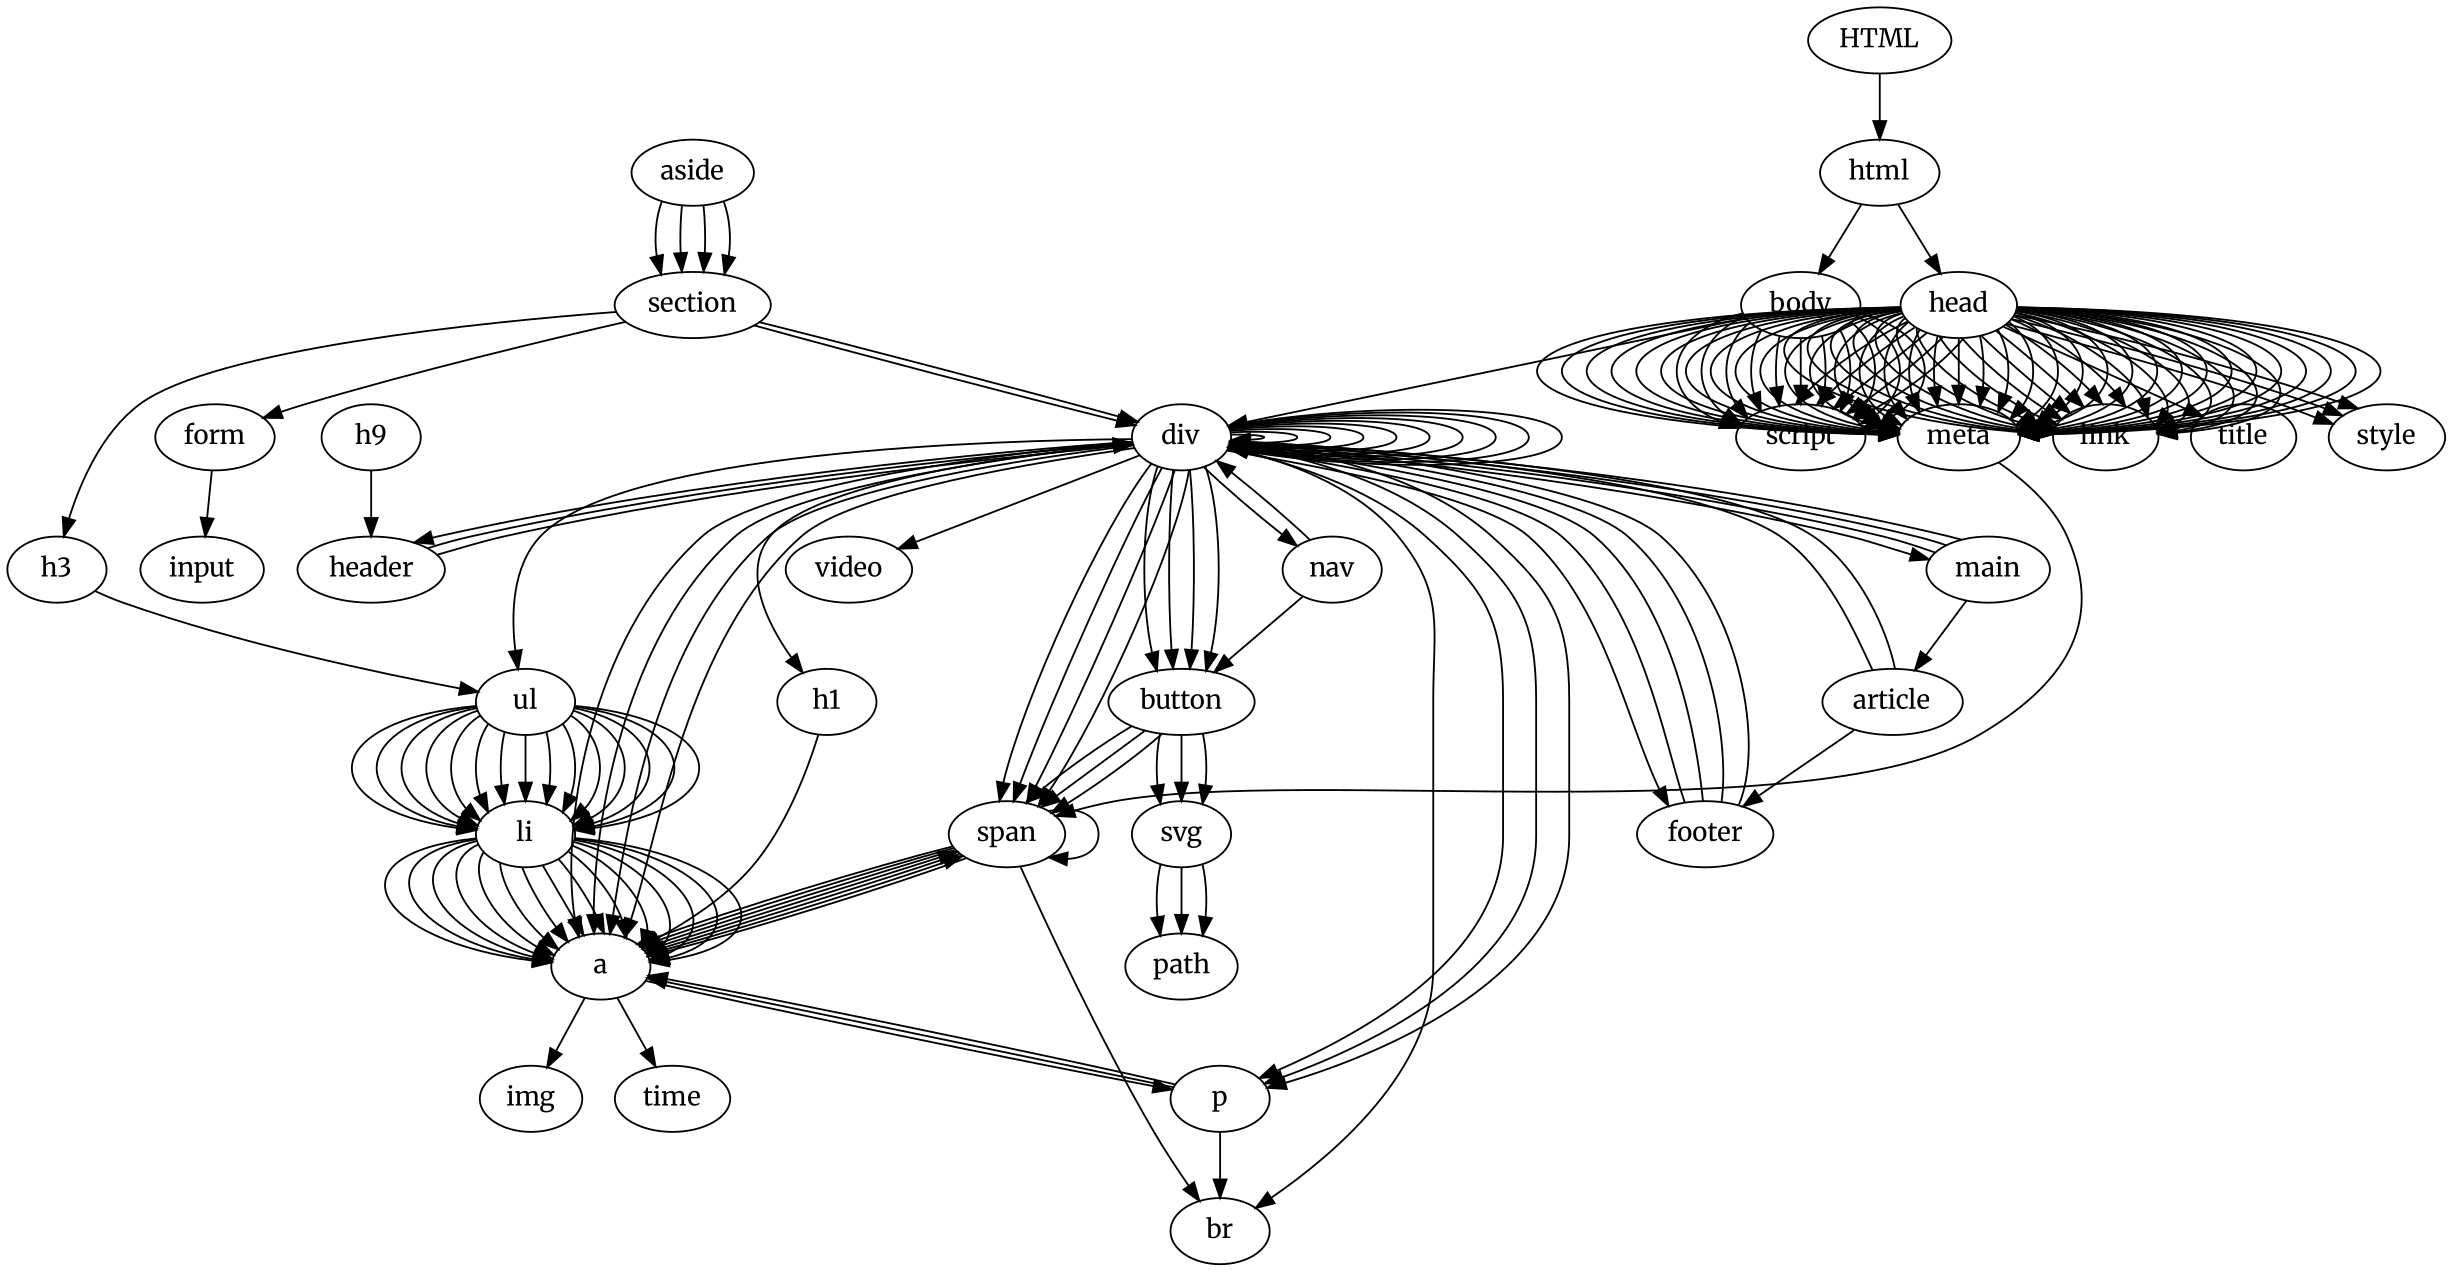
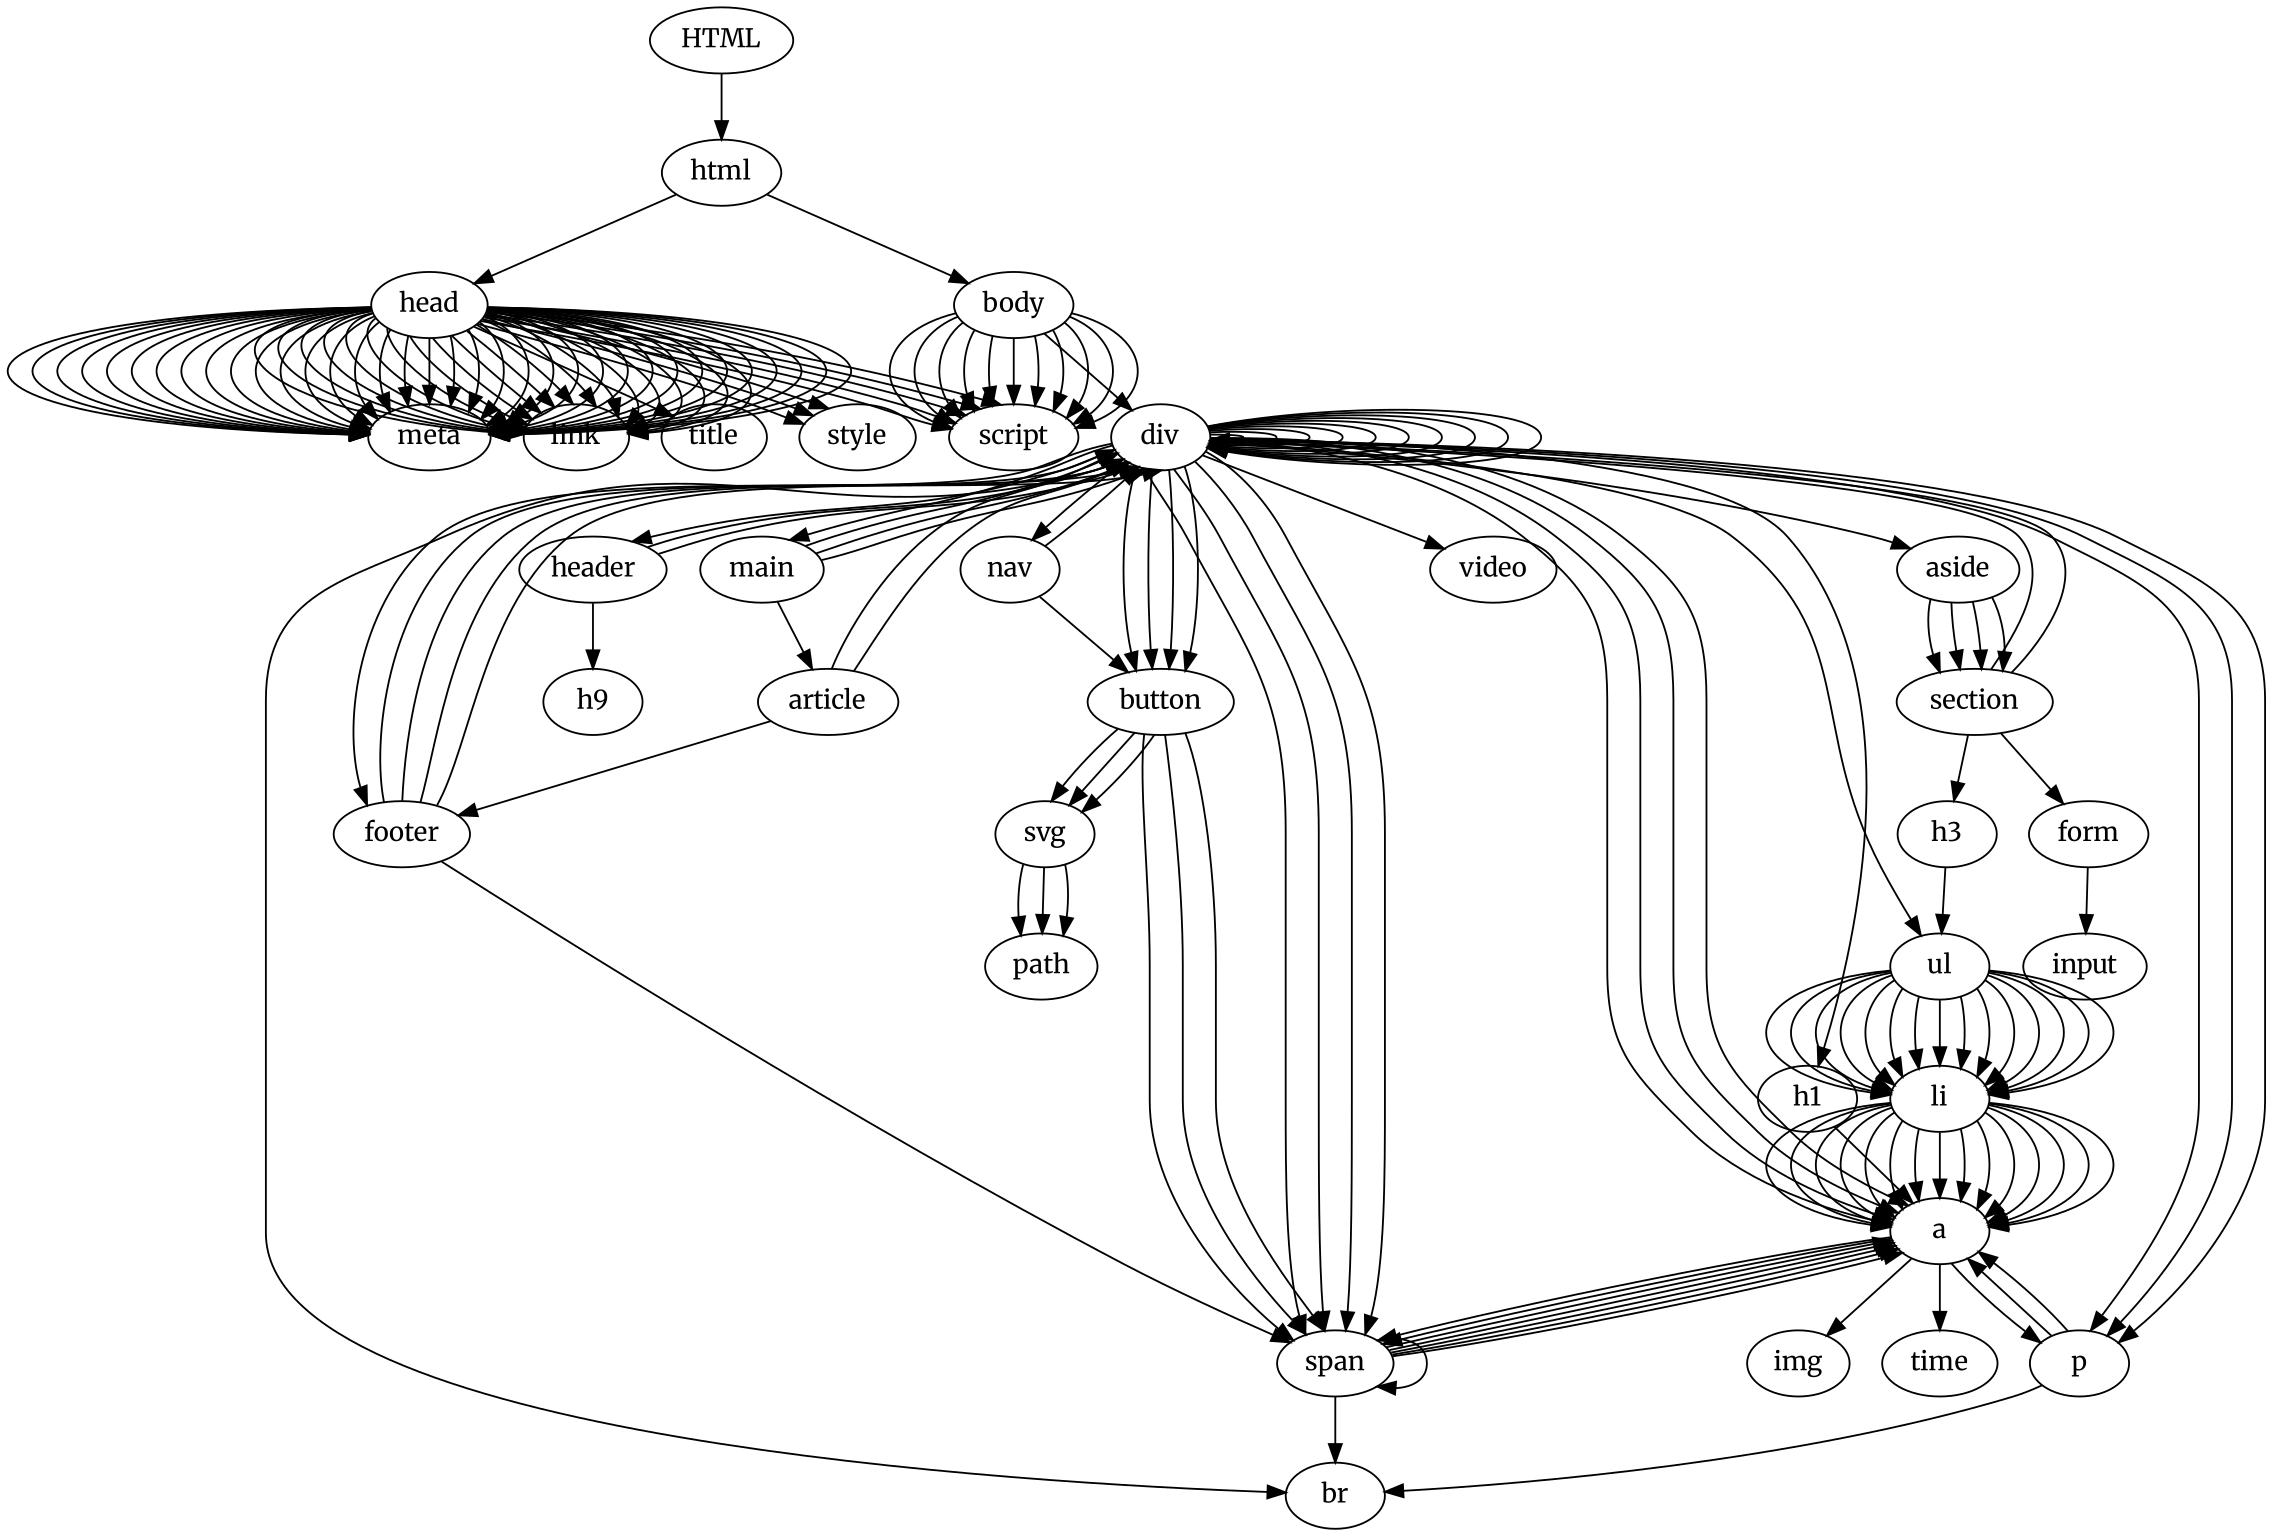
(371, 494) -> (593, 627)
none -> (1673, 496)
(1639, 790) -> (850, 1111)
